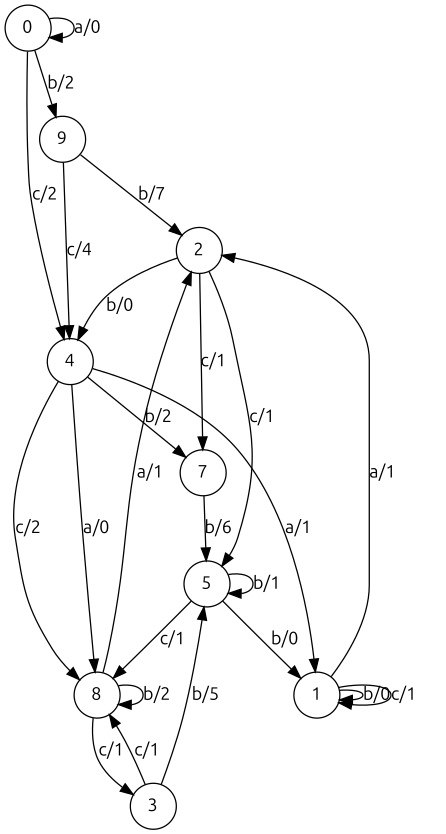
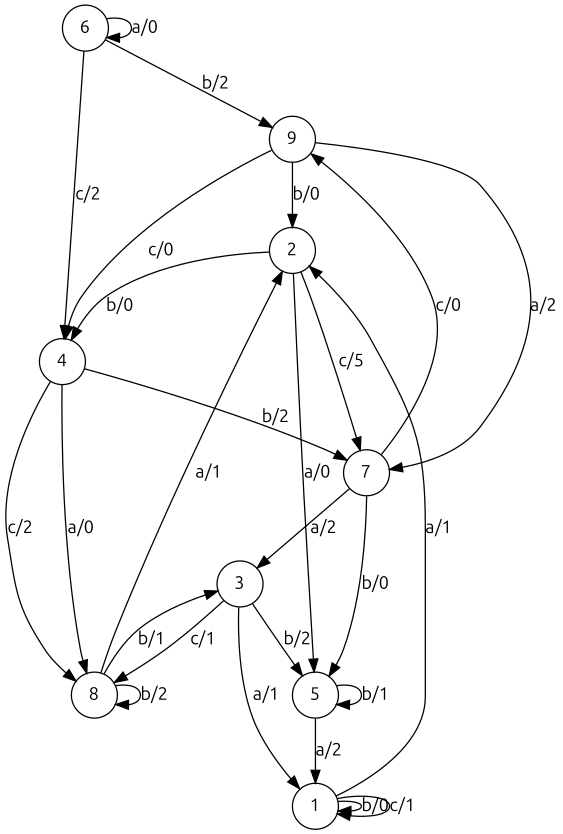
(28, 28) -> (85, 28)
(152, 195) -> (307, 195)
(80, 250) -> (161, 250)
none -> (525, 265)
none -> (431, 295)
(214, 362) -> (352, 362)
(263, 417) -> (318, 473)
(260, 481) -> (247, 699)
none -> (315, 519)
(218, 528) -> (376, 584)
(157, 635) -> none
(285, 640) -> (330, 751)
(206, 695) -> (298, 640)
(112, 751) -> (152, 640)
